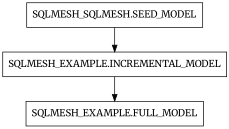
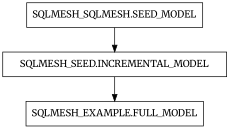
(115, 64) -> (115, 64)
